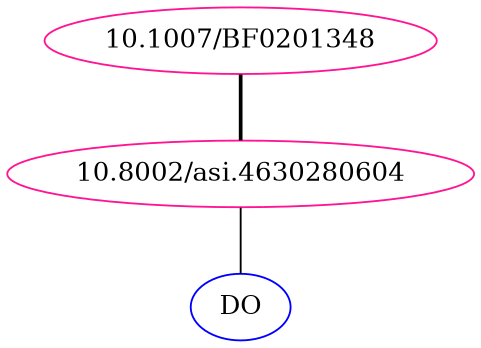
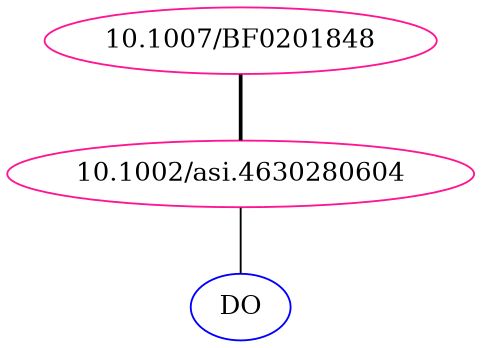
(241, 41) -> (241, 41)
(241, 174) -> (241, 174)
